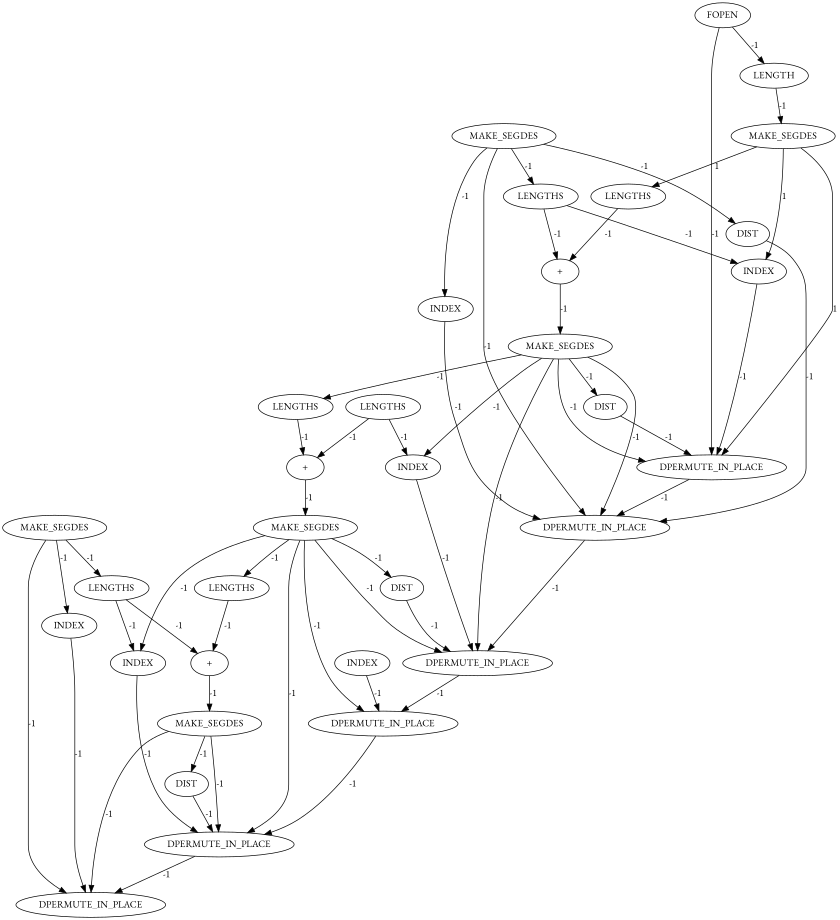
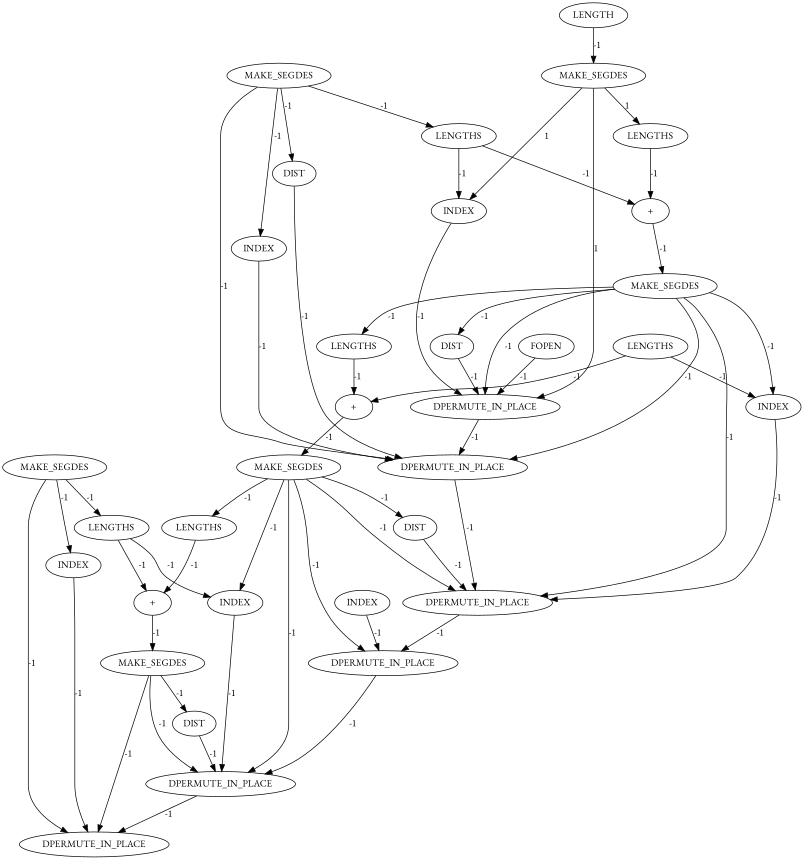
(746, 43) -> none
